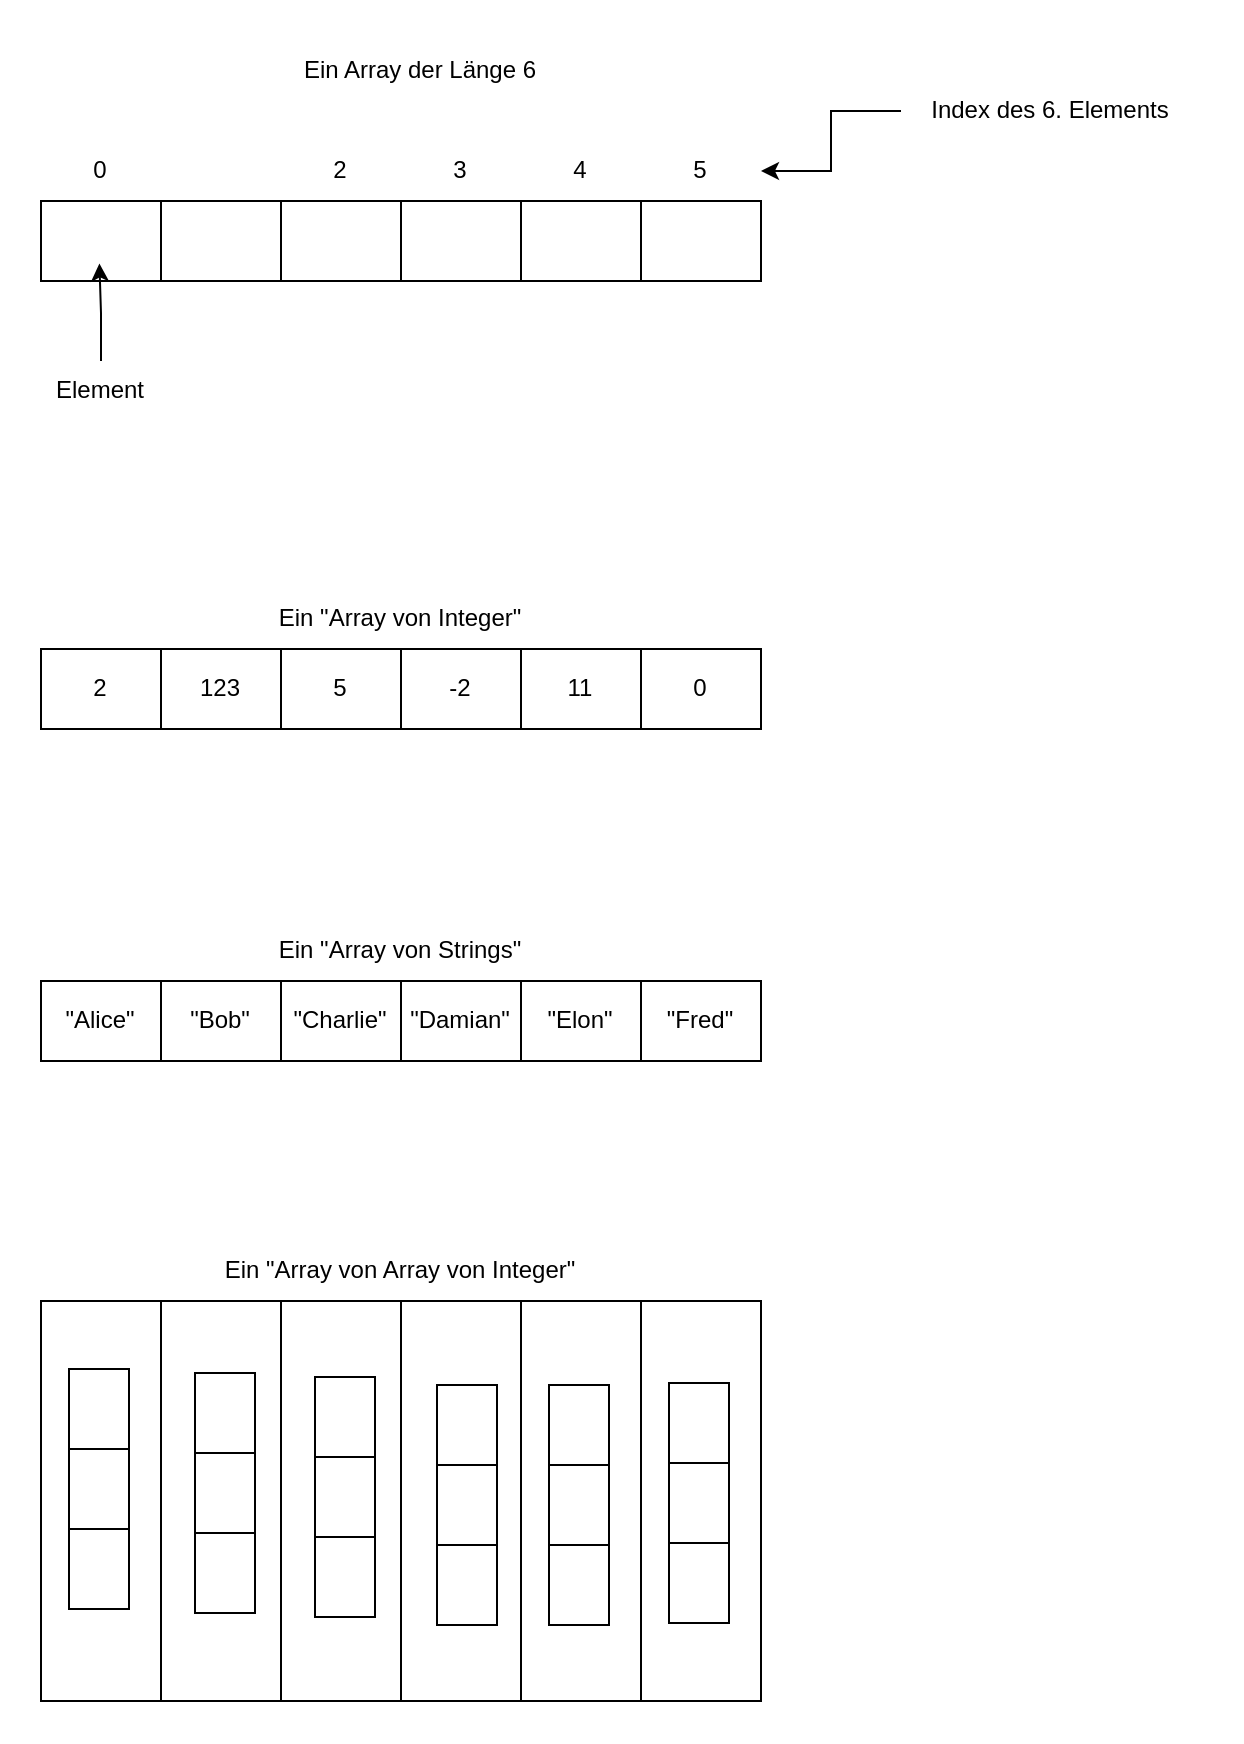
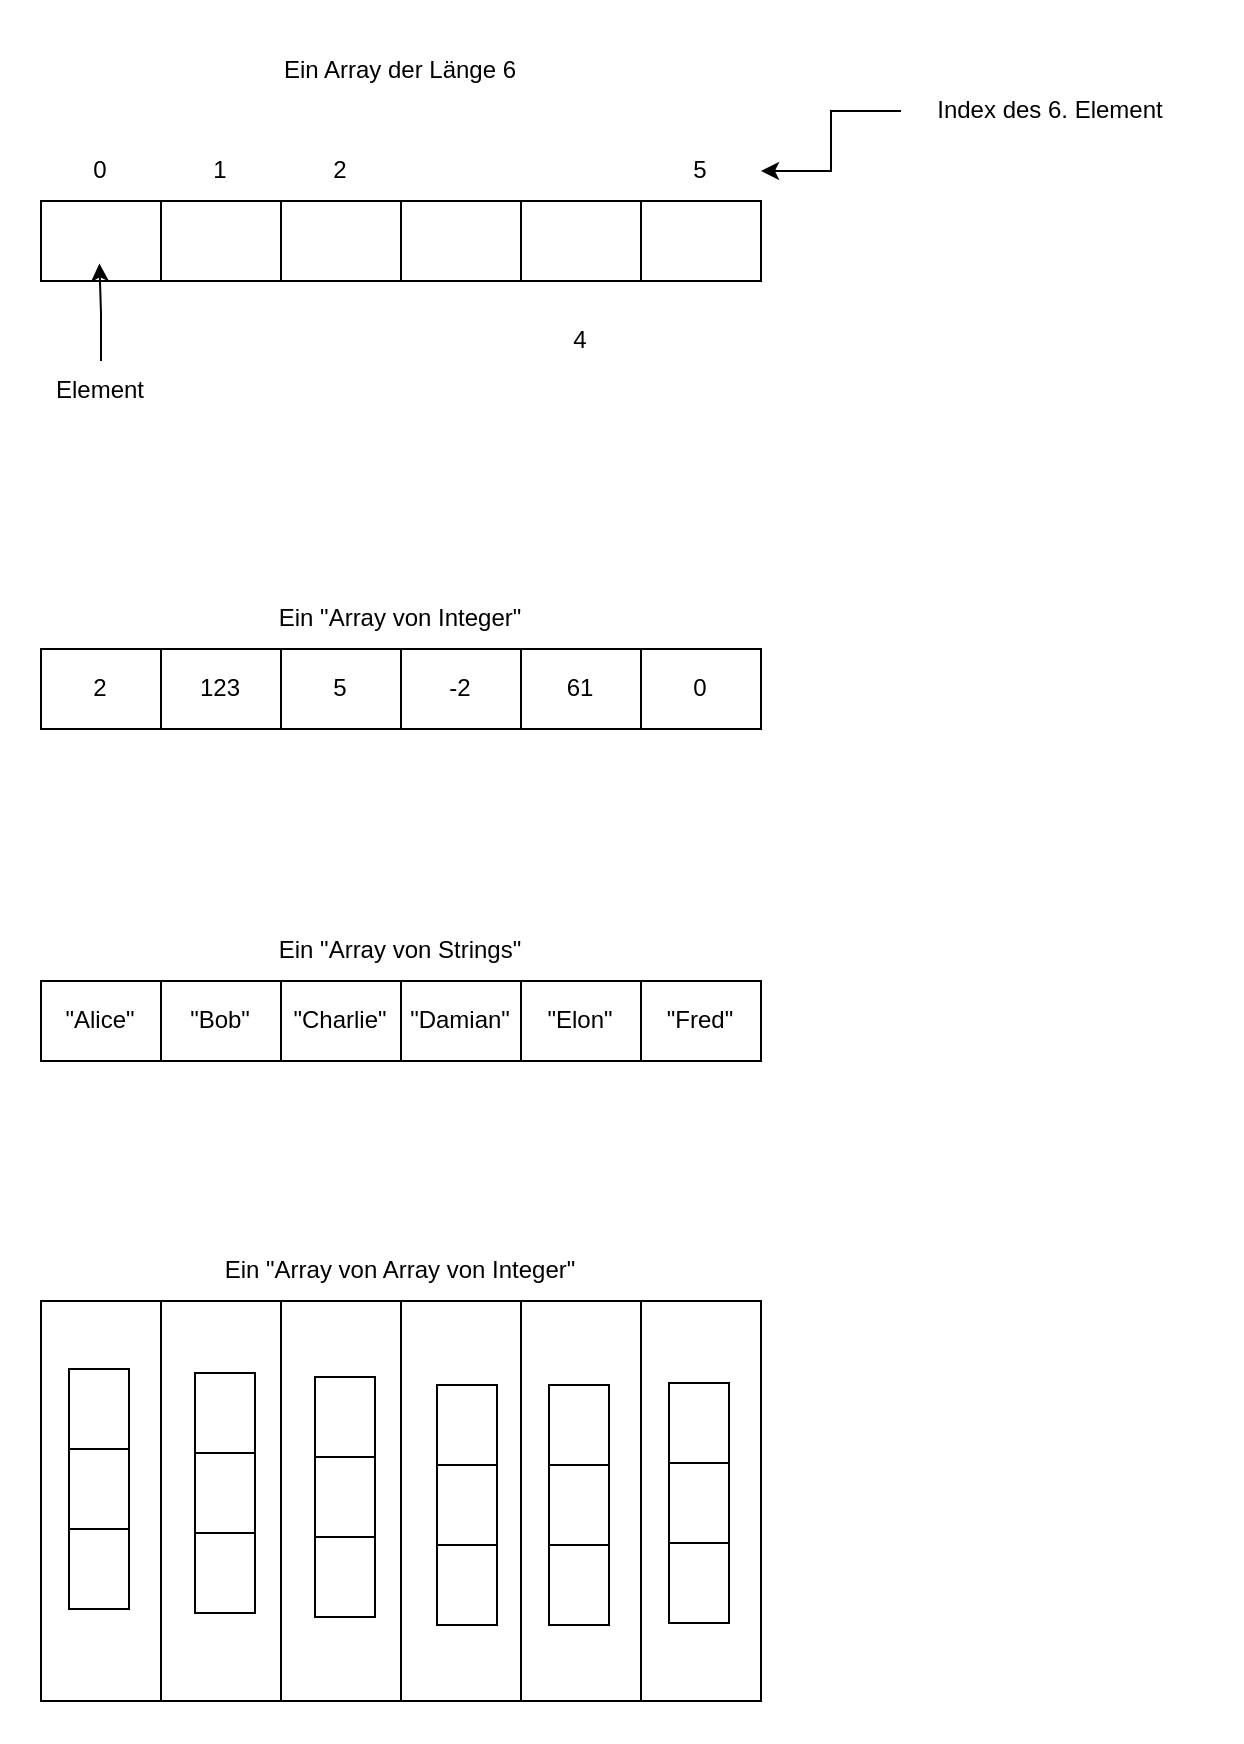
(421, 71) -> (401, 71)
(1051, 111) -> (1051, 111)
none -> (221, 171)
(461, 171) -> none
(581, 171) -> (581, 341)
(581, 689) -> (581, 689)
